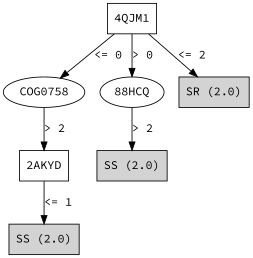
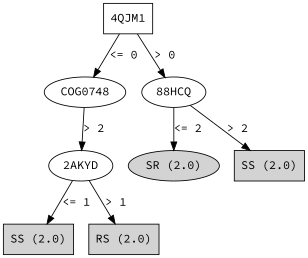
(170, 52) -> (174, 125)
(44, 92) -> (85, 92)
(214, 92) -> (174, 166)
(44, 166) -> (81, 166)
none -> (124, 239)
